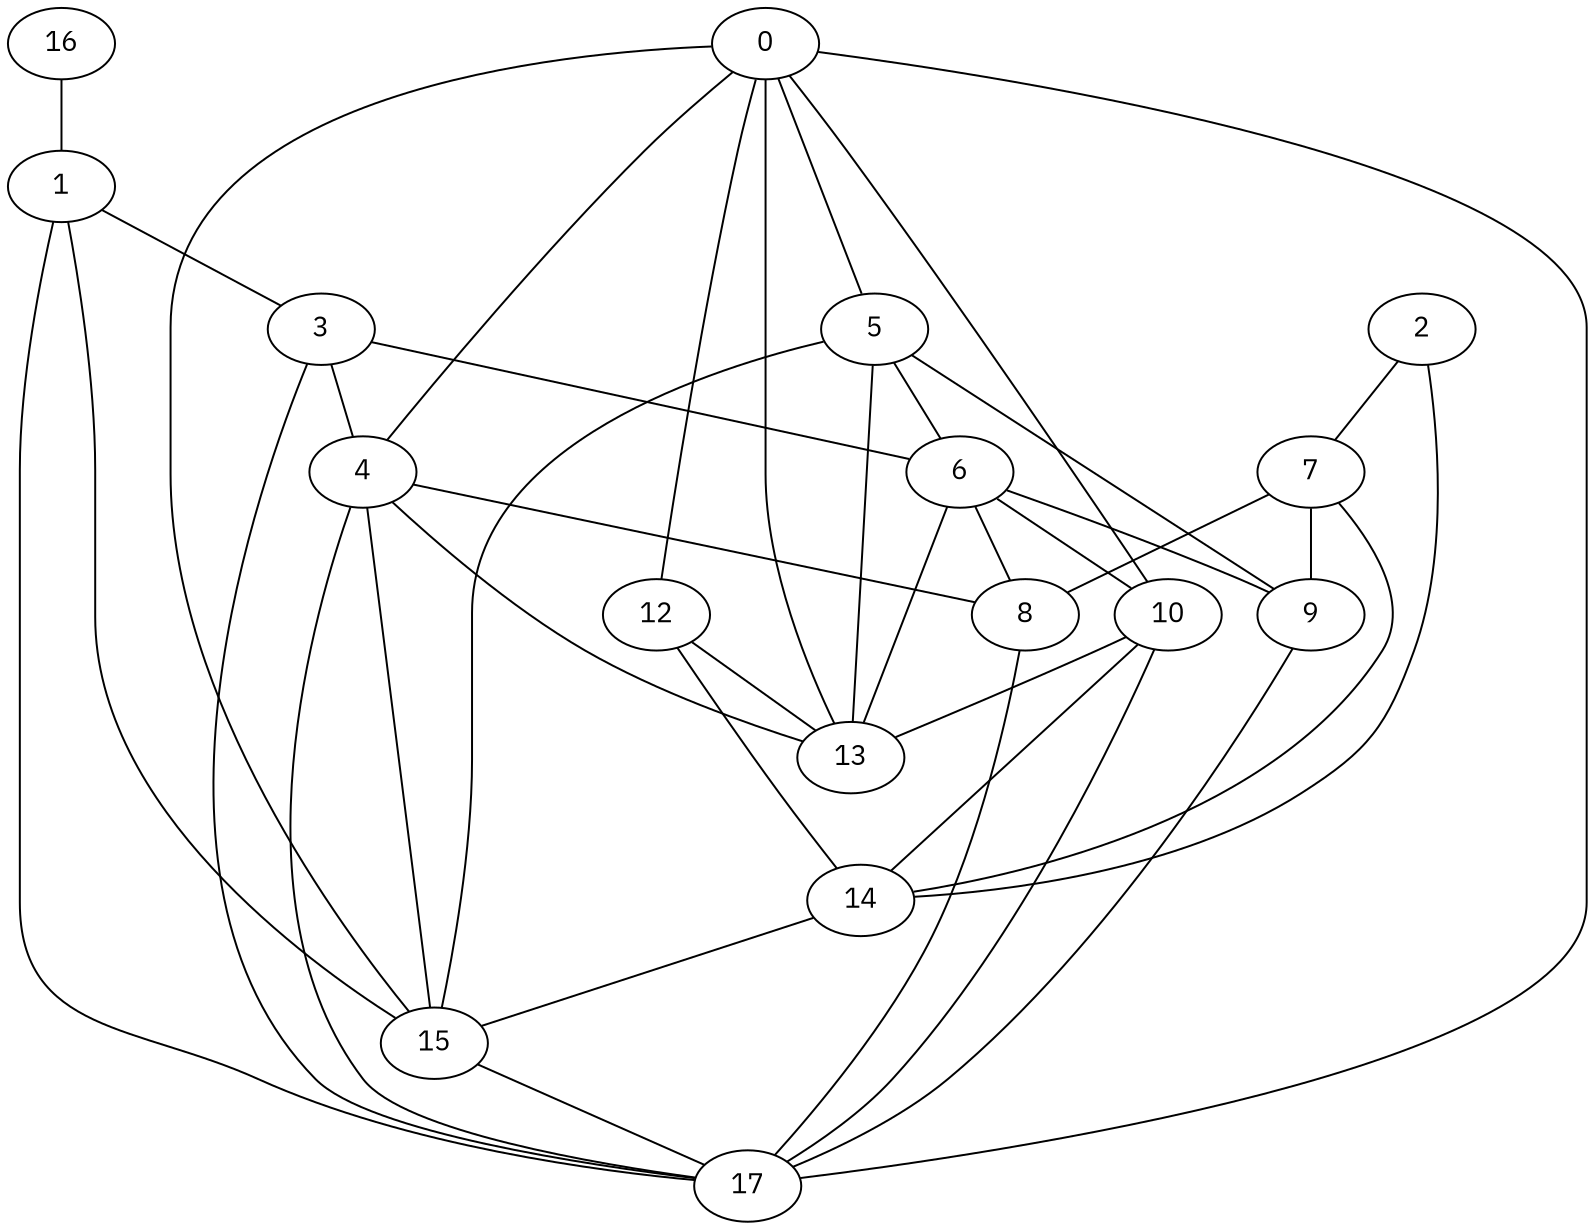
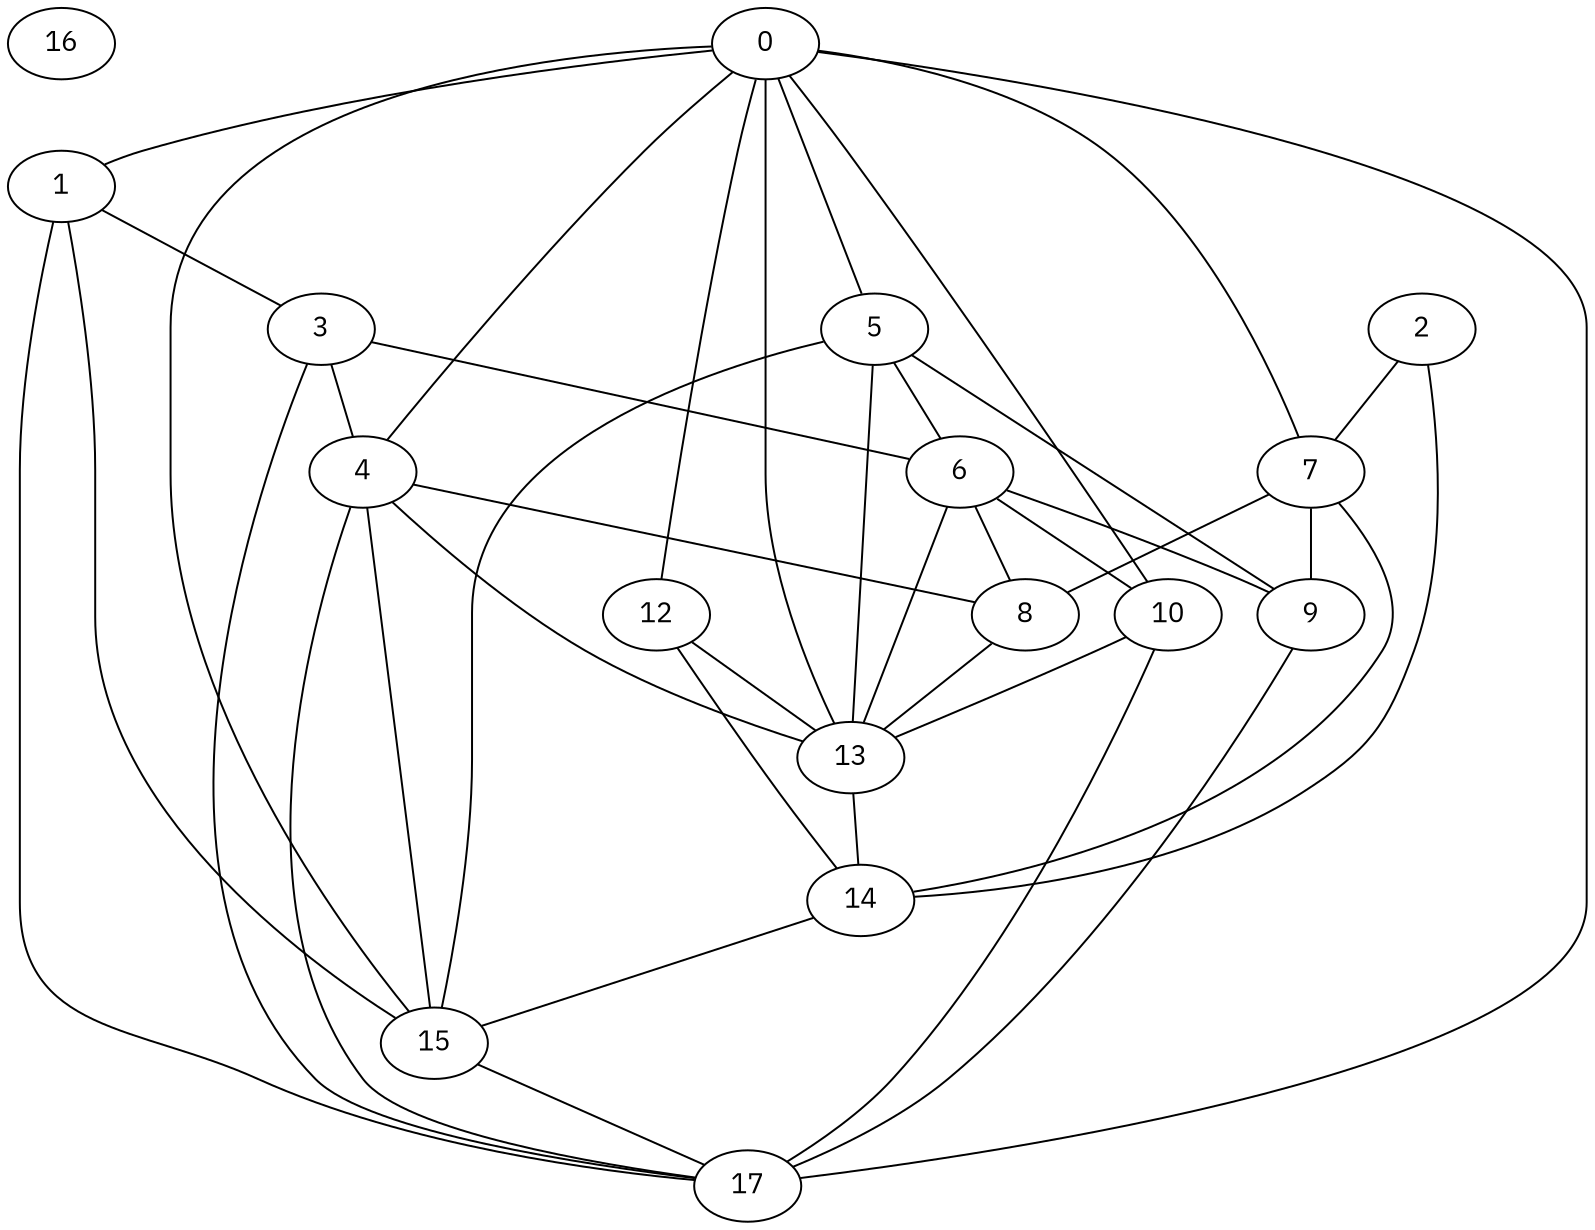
(61, 115) -> (345, 104)
none -> (1121, 165)
(1014, 758) -> (856, 829)
(938, 923) -> (938, 687)
